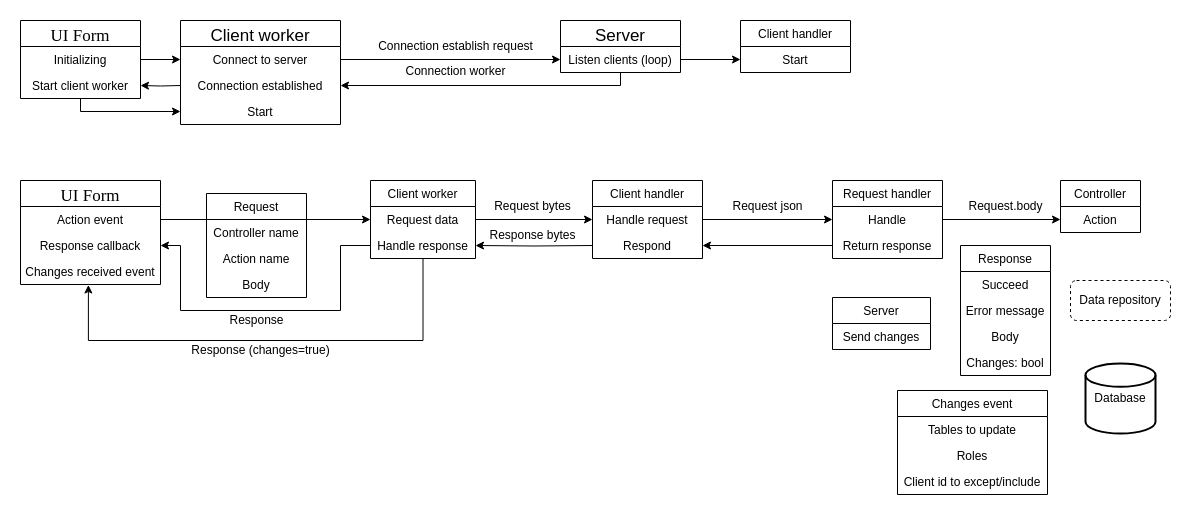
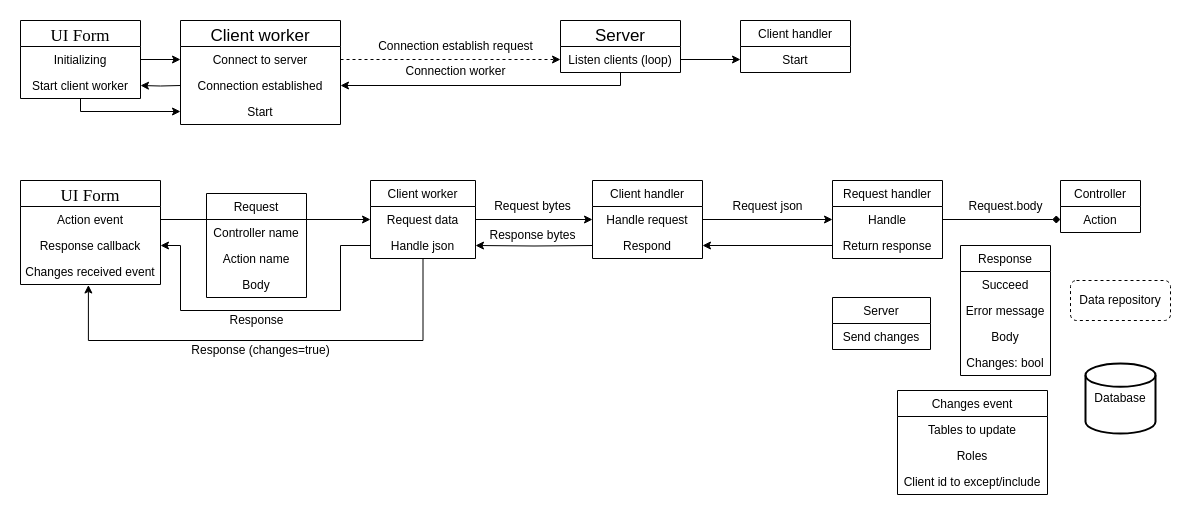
(447, 60) -> (447, 60)
(1052, 220) -> (1051, 220)
(423, 246) -> (423, 246)
